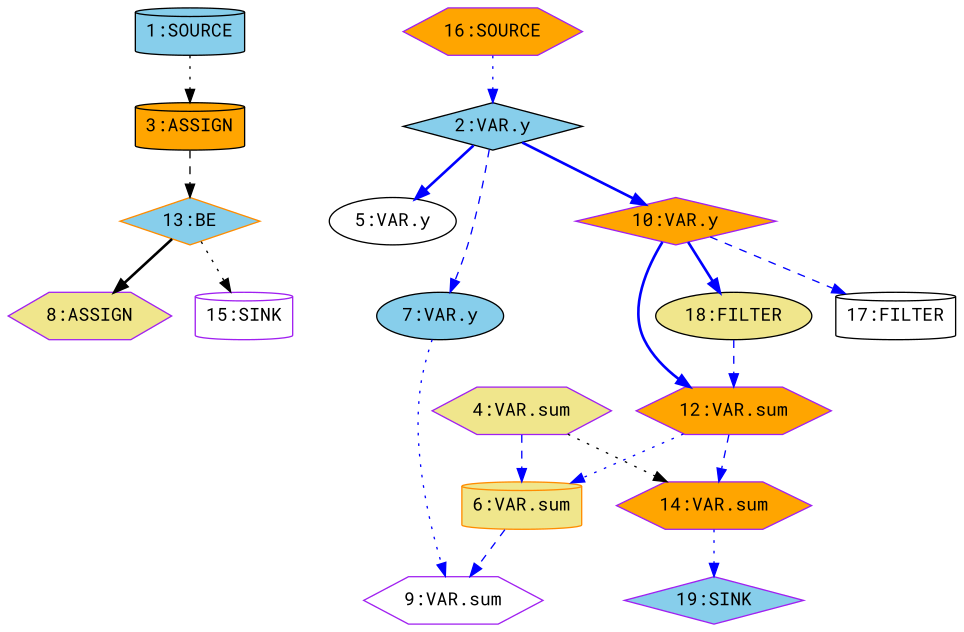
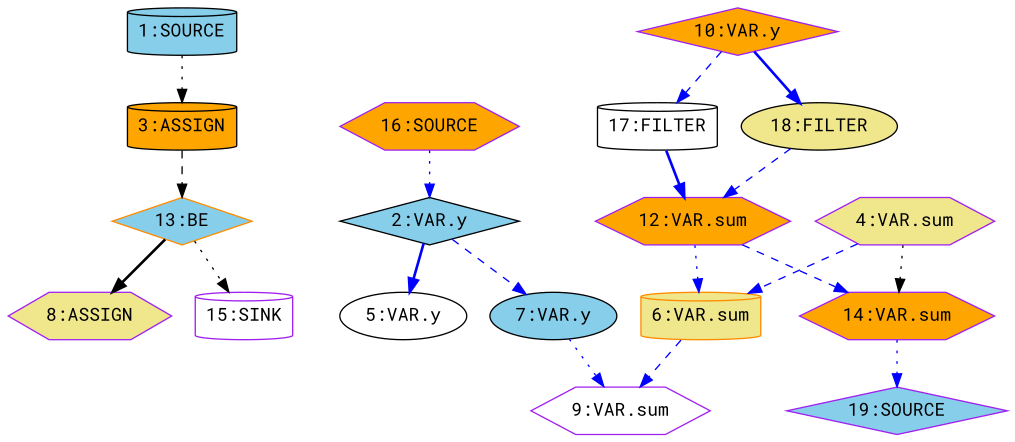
(578, 171) -> none
(638, 315) -> (673, 168)
(714, 600) -> (897, 411)
